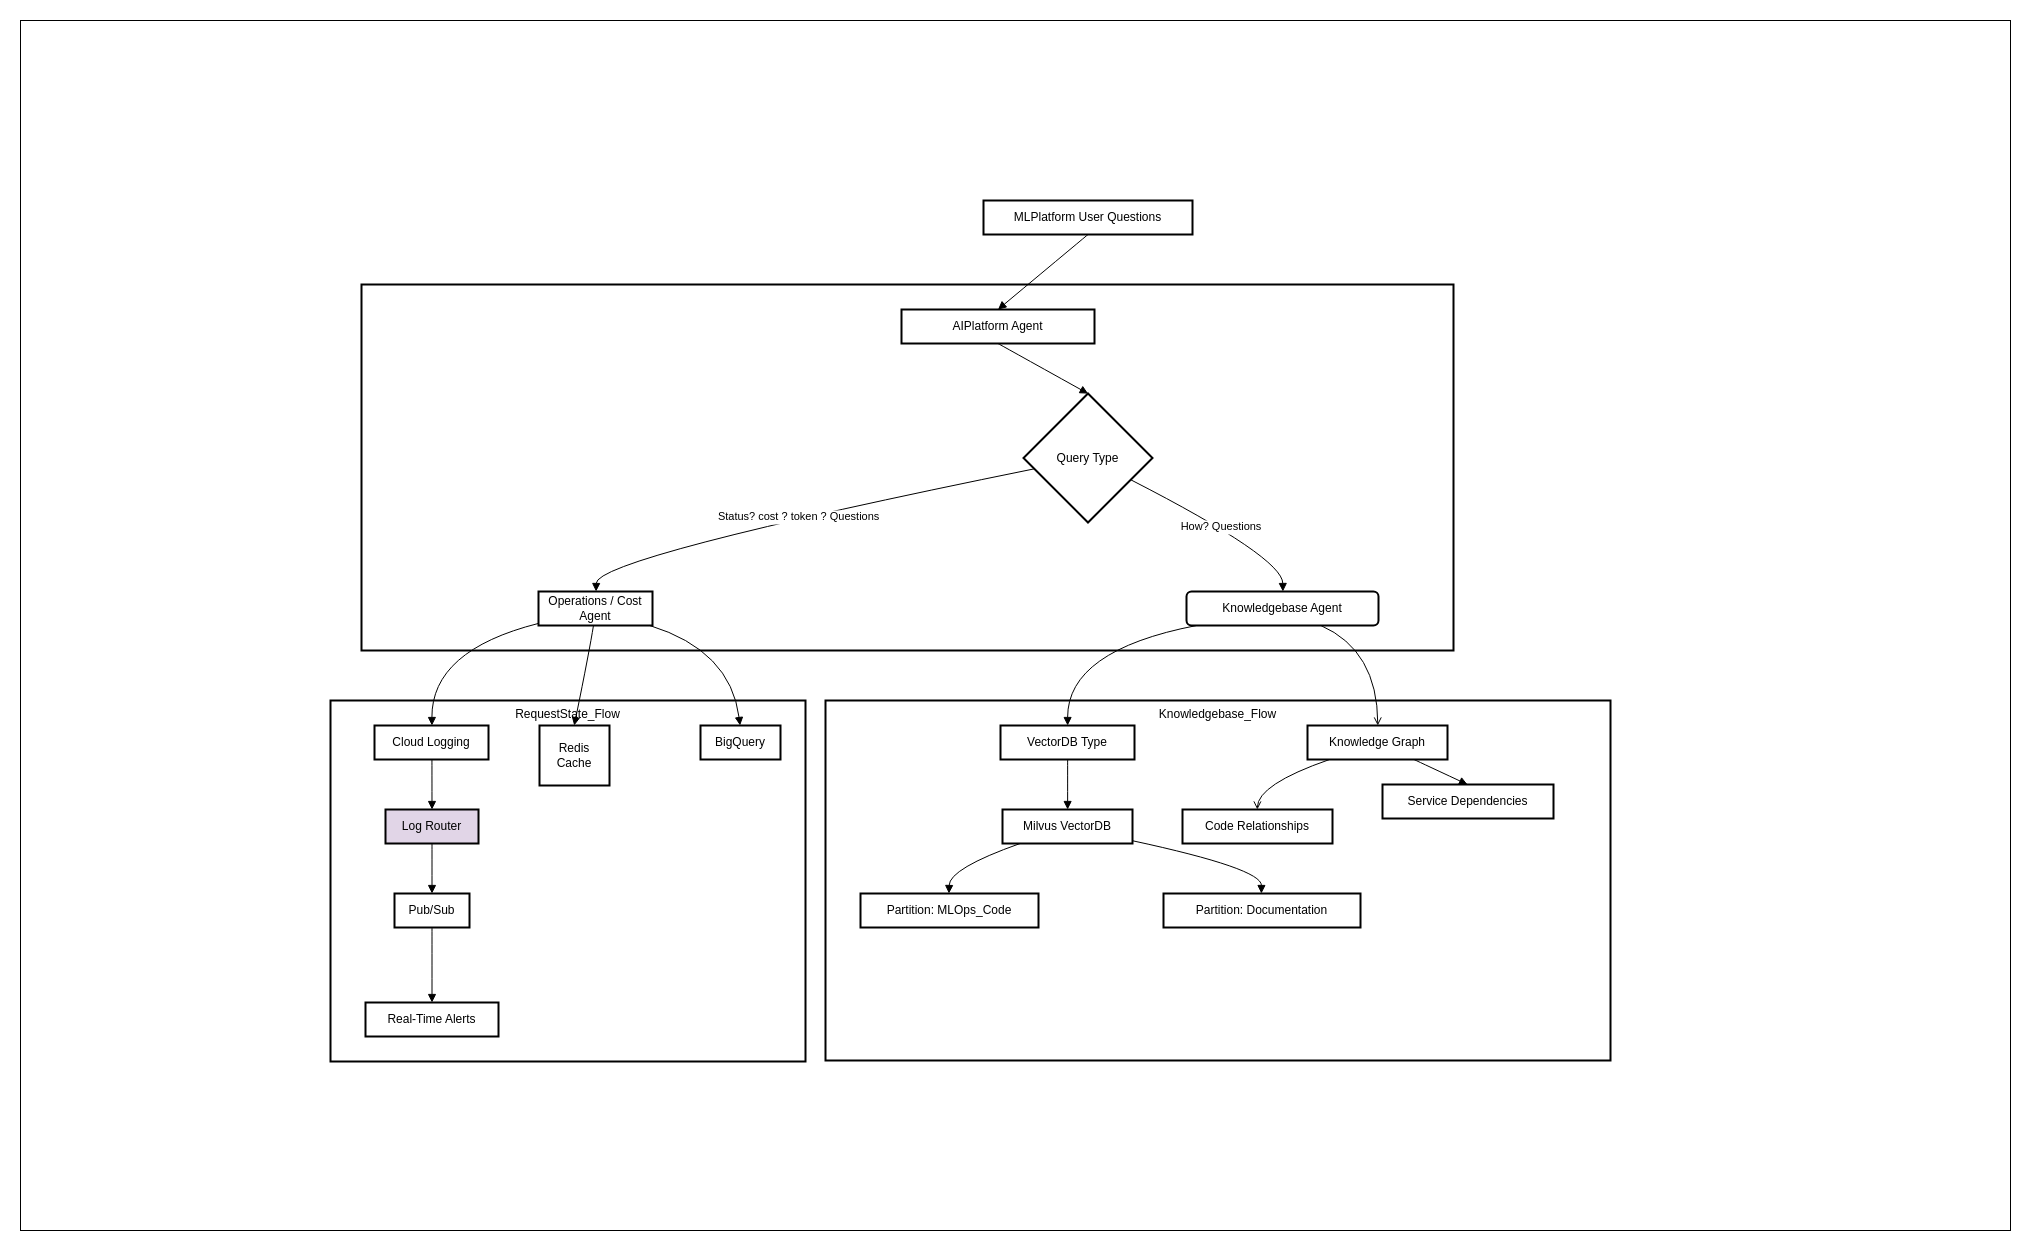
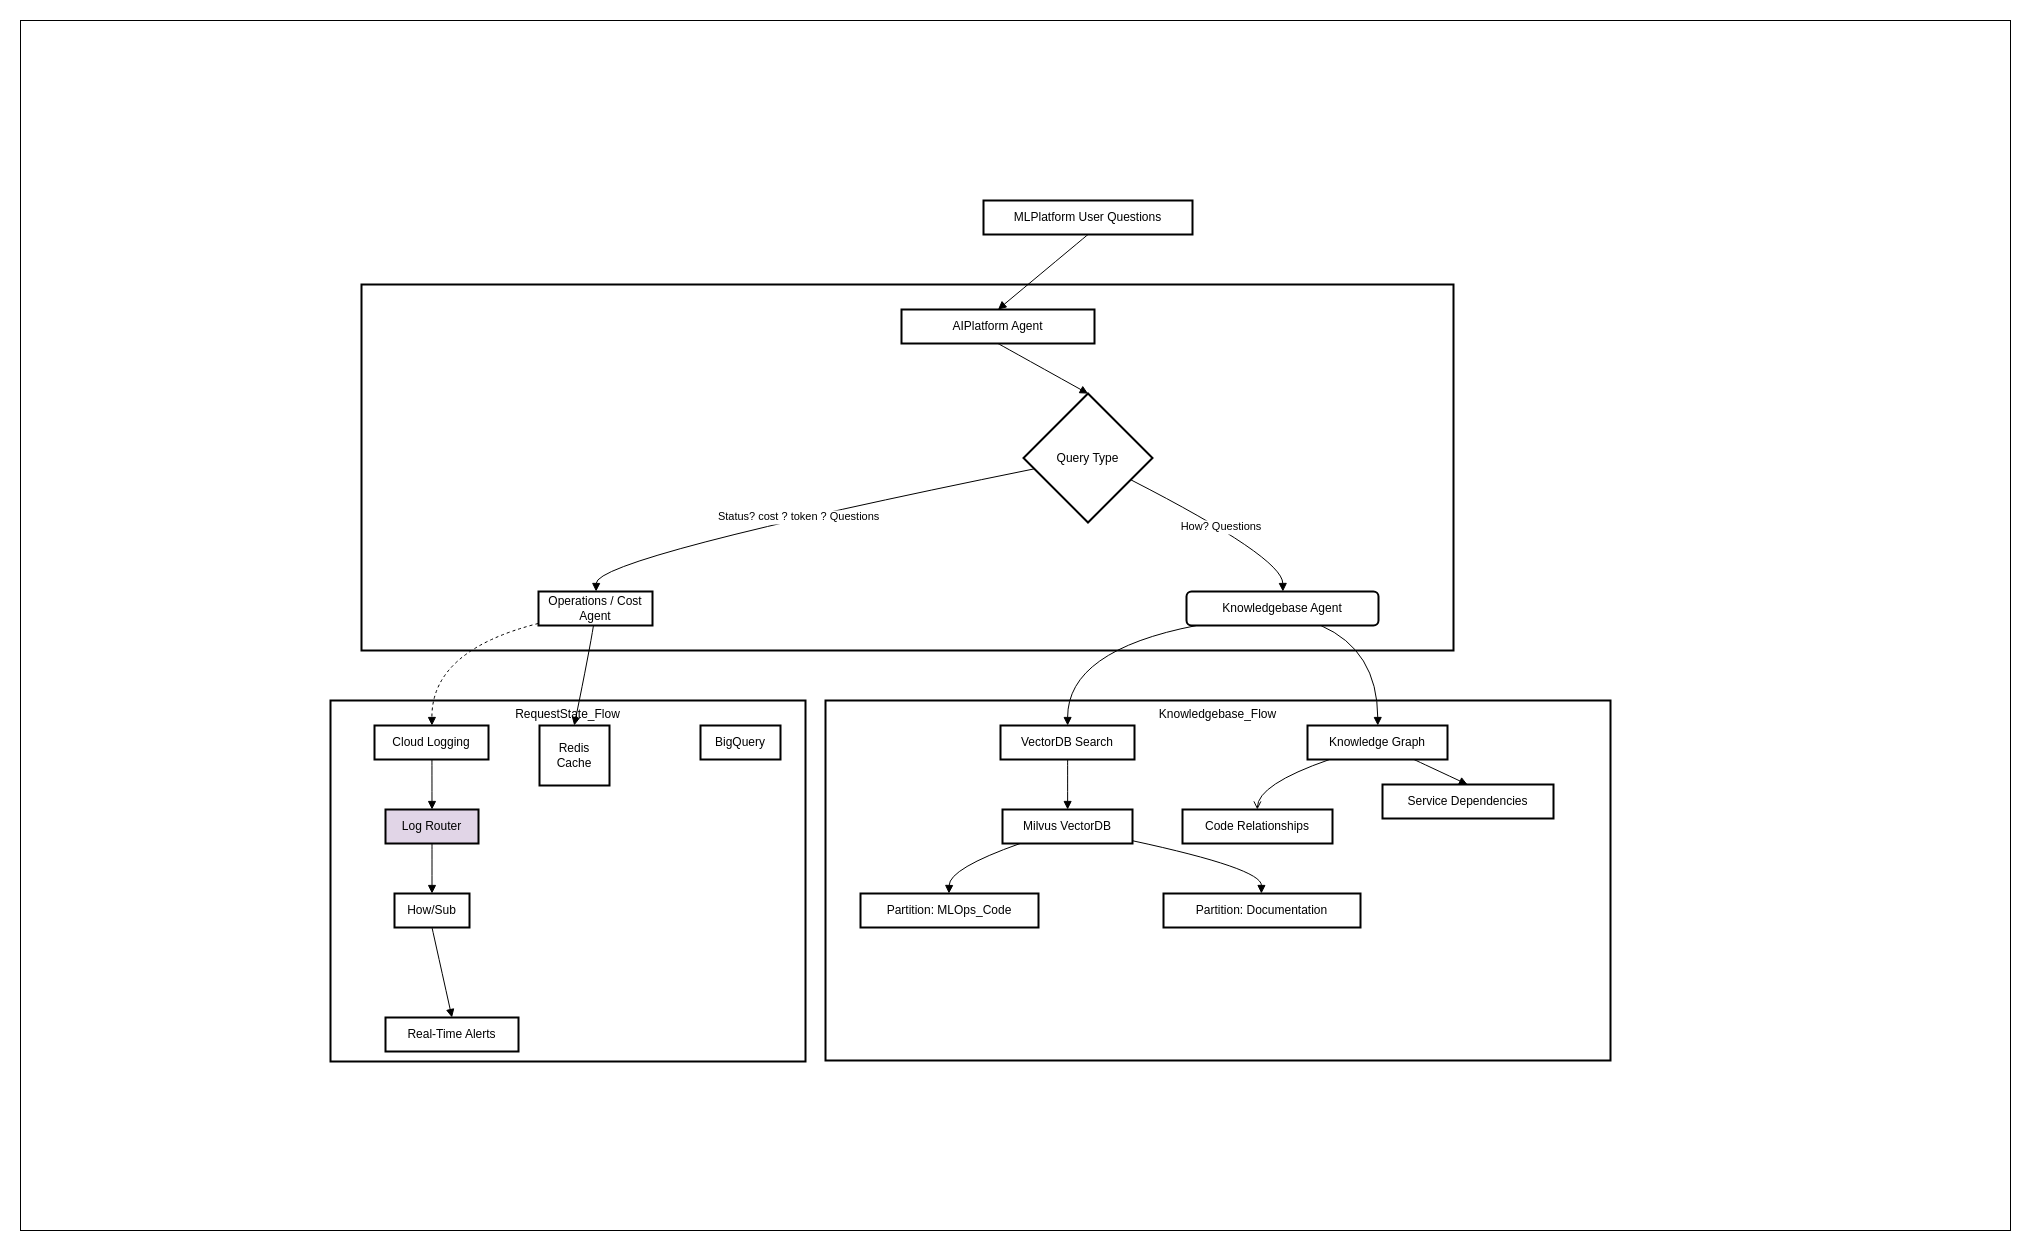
(469, 652) -> (469, 652)
(709, 658) -> none
(1378, 719) -> (1378, 716)
(1068, 743) -> (1068, 743)
(432, 911) -> (432, 911)
(432, 1020) -> (452, 1035)
